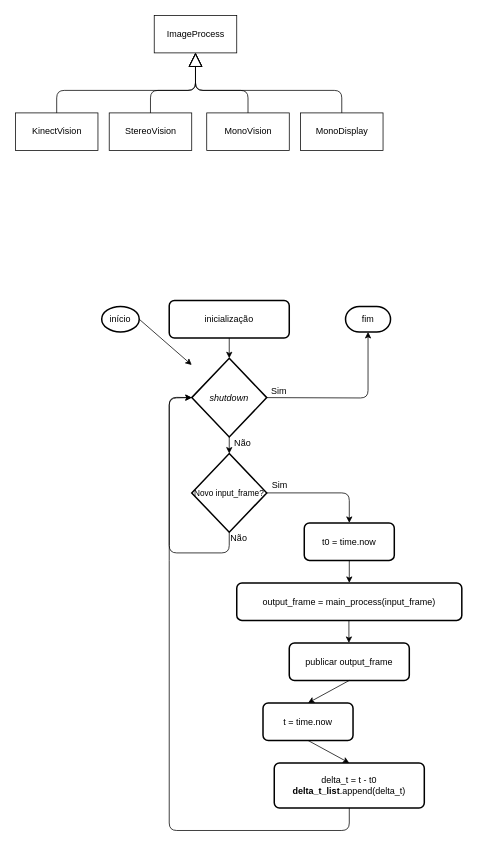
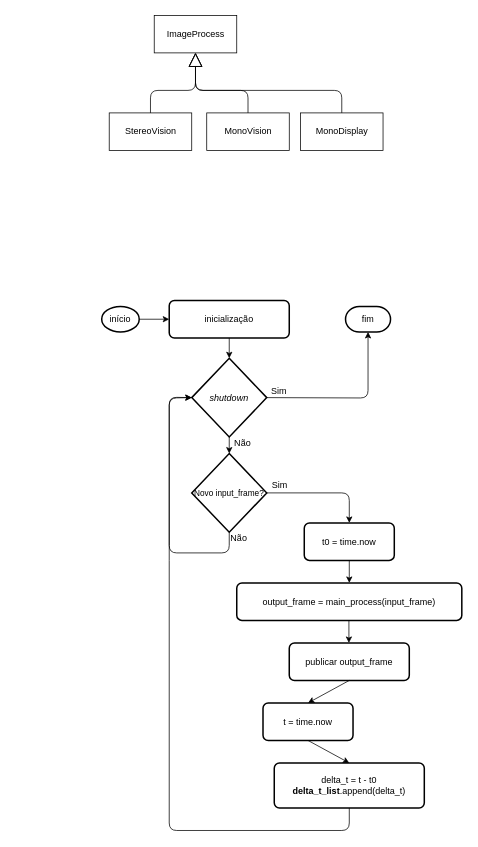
(94, 90) -> none
(57, 132) -> none
(164, 340) -> (151, 319)
